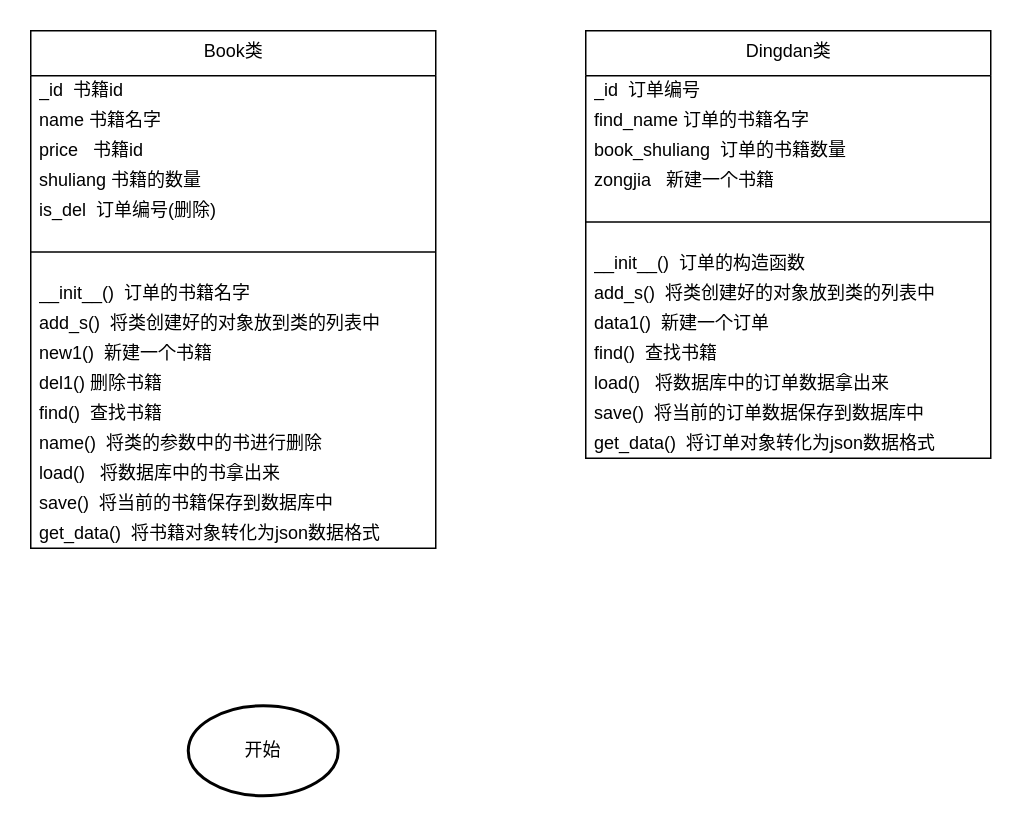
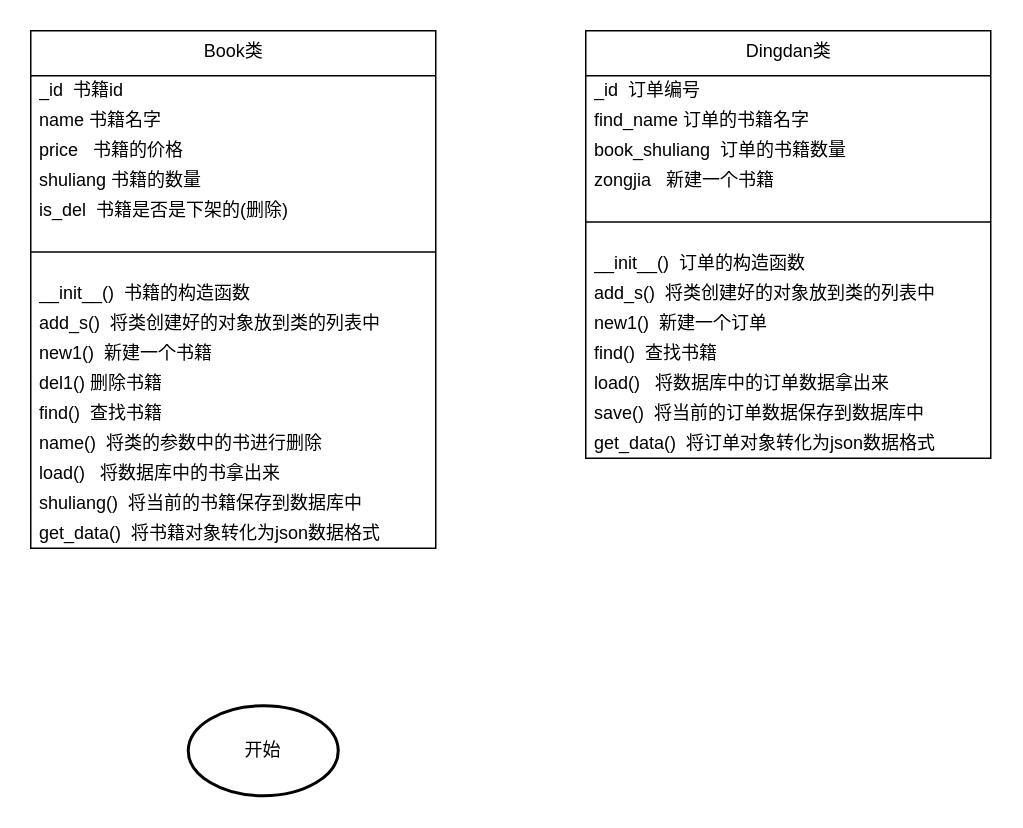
(101, 151) -> (120, 151)
(137, 211) -> (173, 211)
(156, 293) -> (156, 293)
(692, 323) -> (687, 323)
(195, 503) -> (210, 503)
